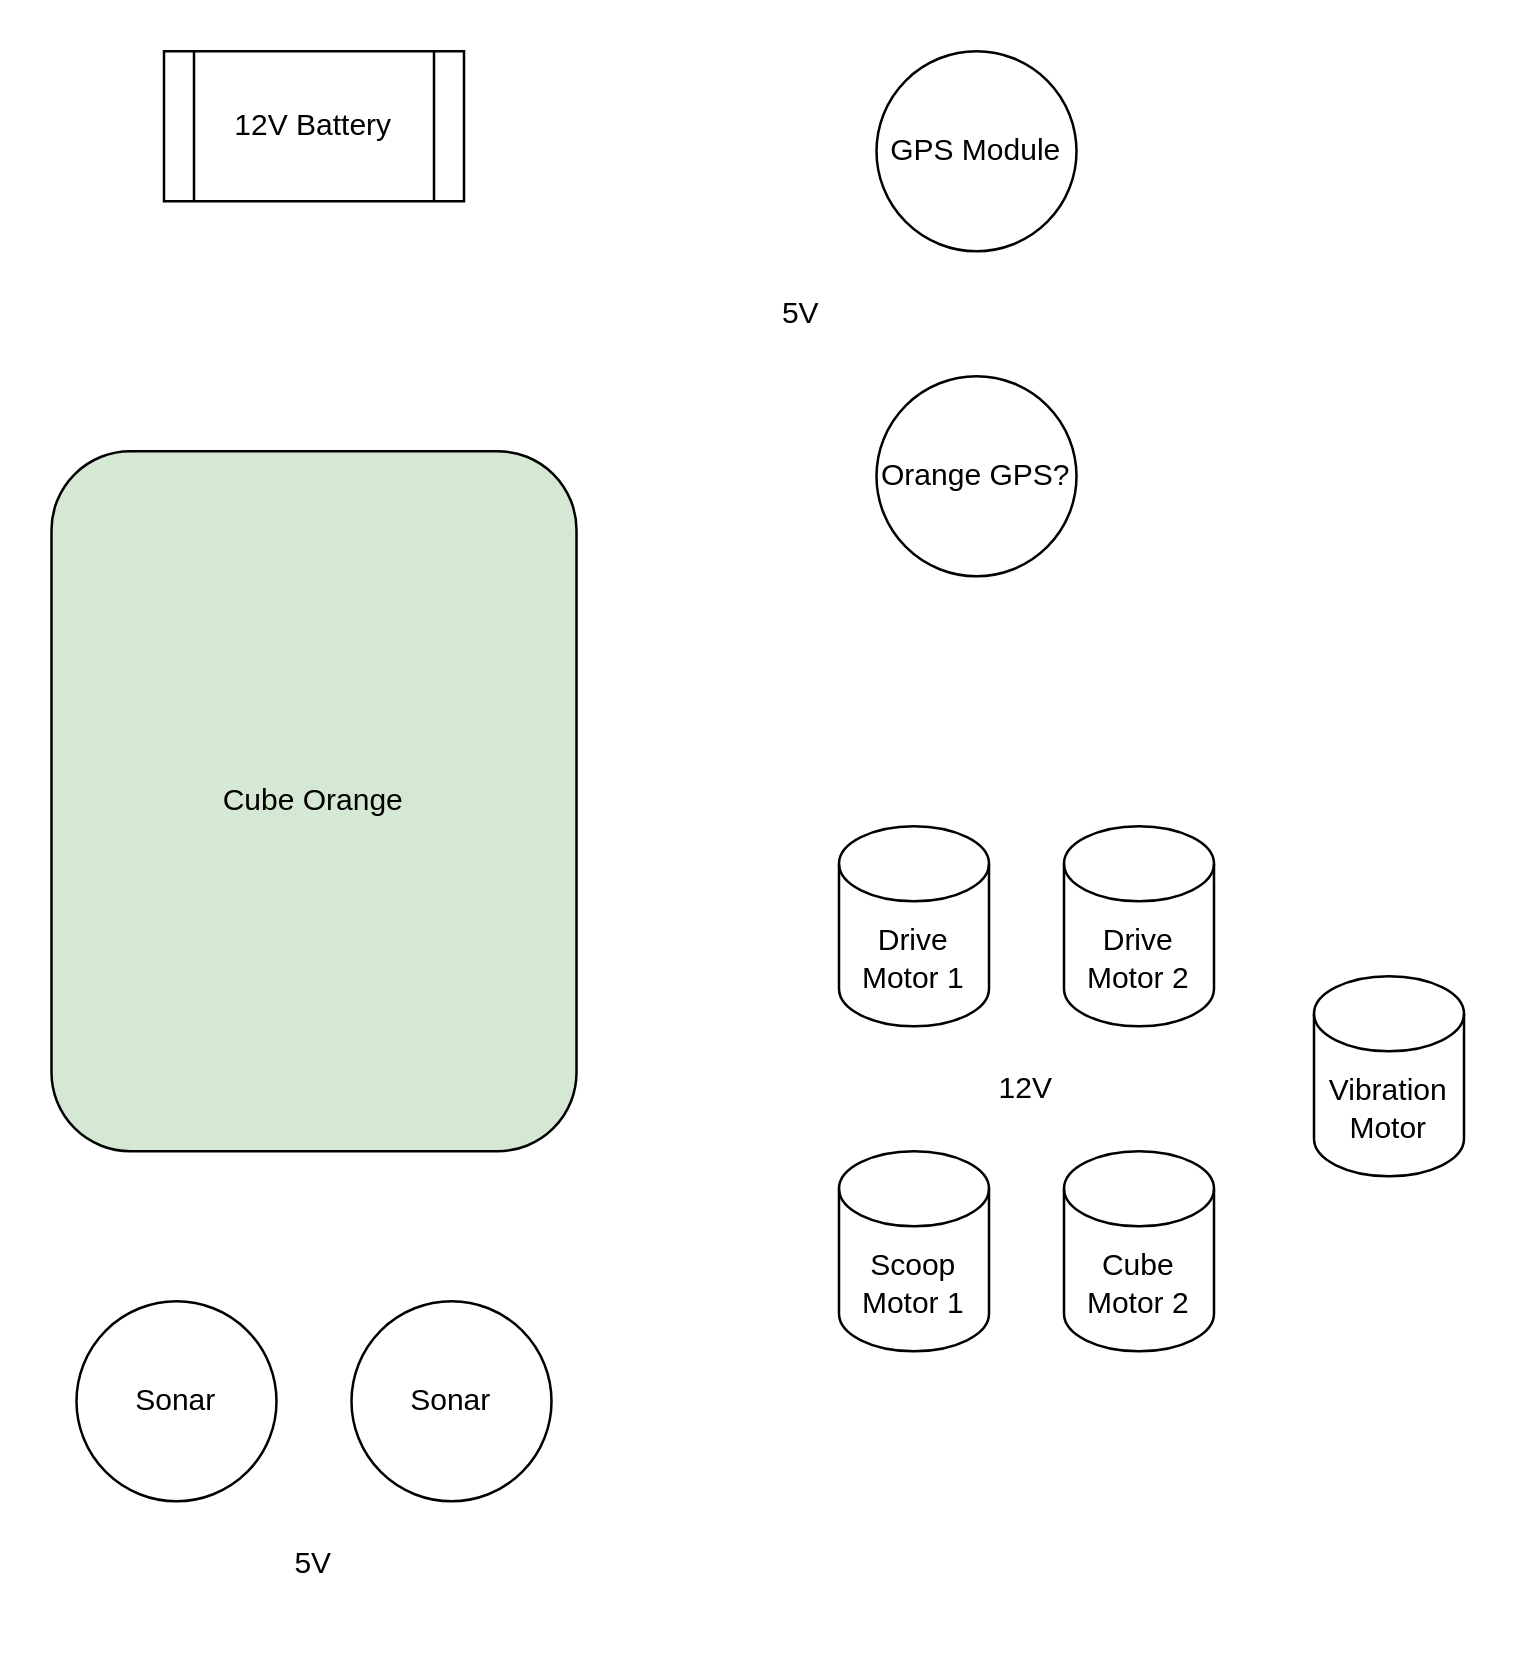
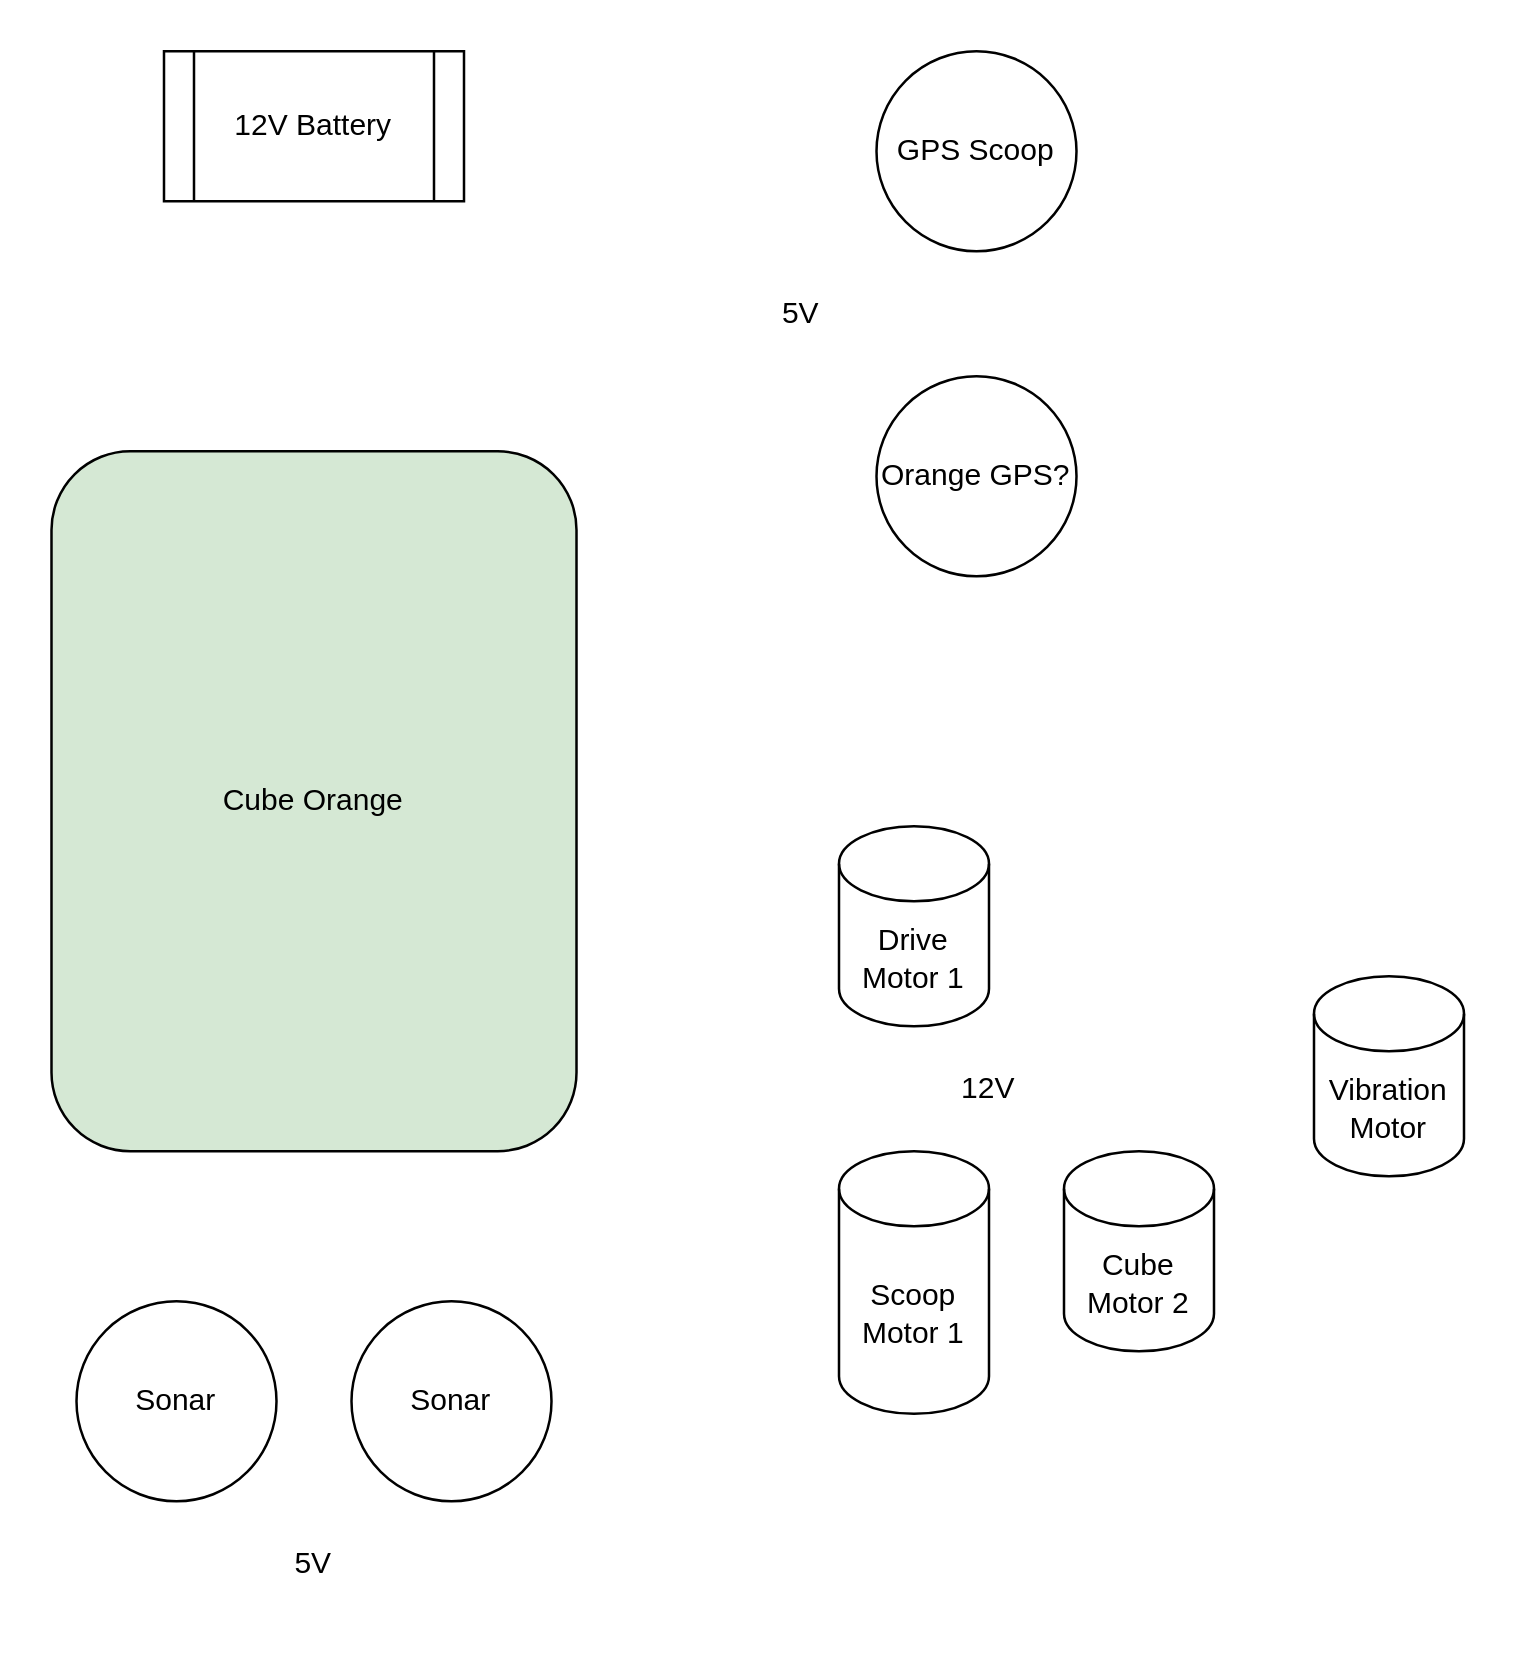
(976, 151) -> (976, 151)
(1139, 926) -> none
(1026, 1089) -> (989, 1089)
(914, 1251) -> (914, 1283)
